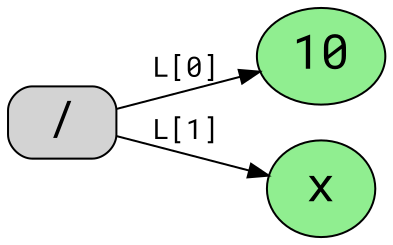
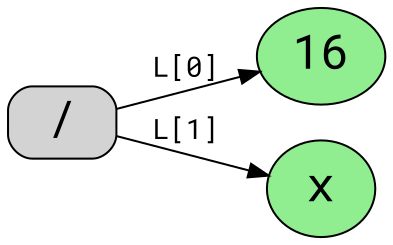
(321, 56) -> (321, 56)
